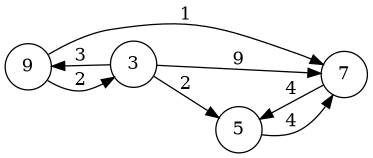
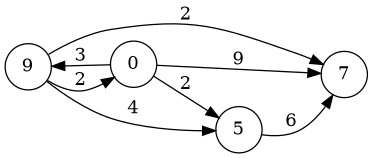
(186, 15) -> (186, 15)
(134, 64) -> (134, 64)
(298, 99) -> (120, 121)
(292, 121) -> (292, 121)
